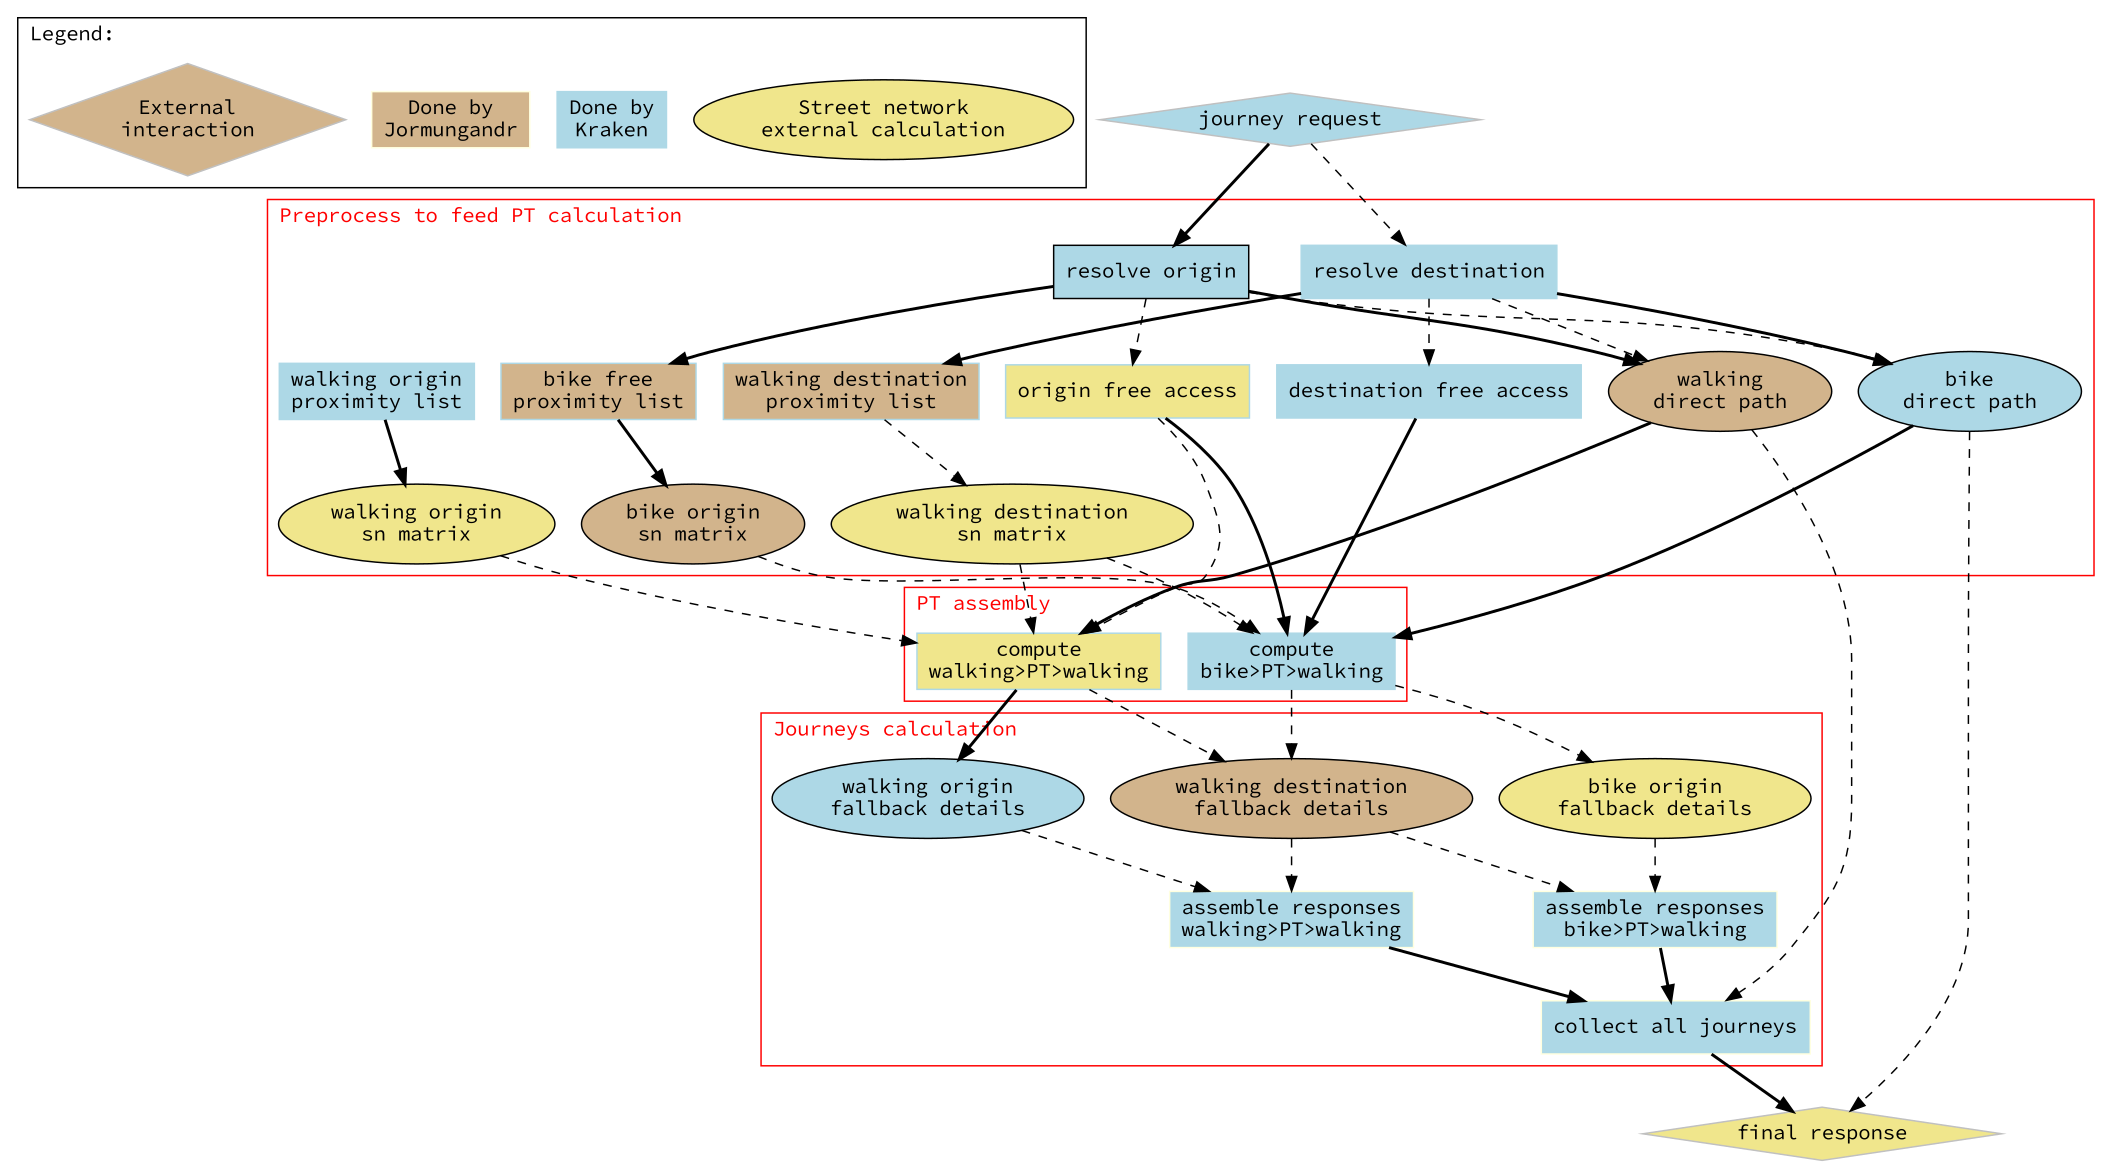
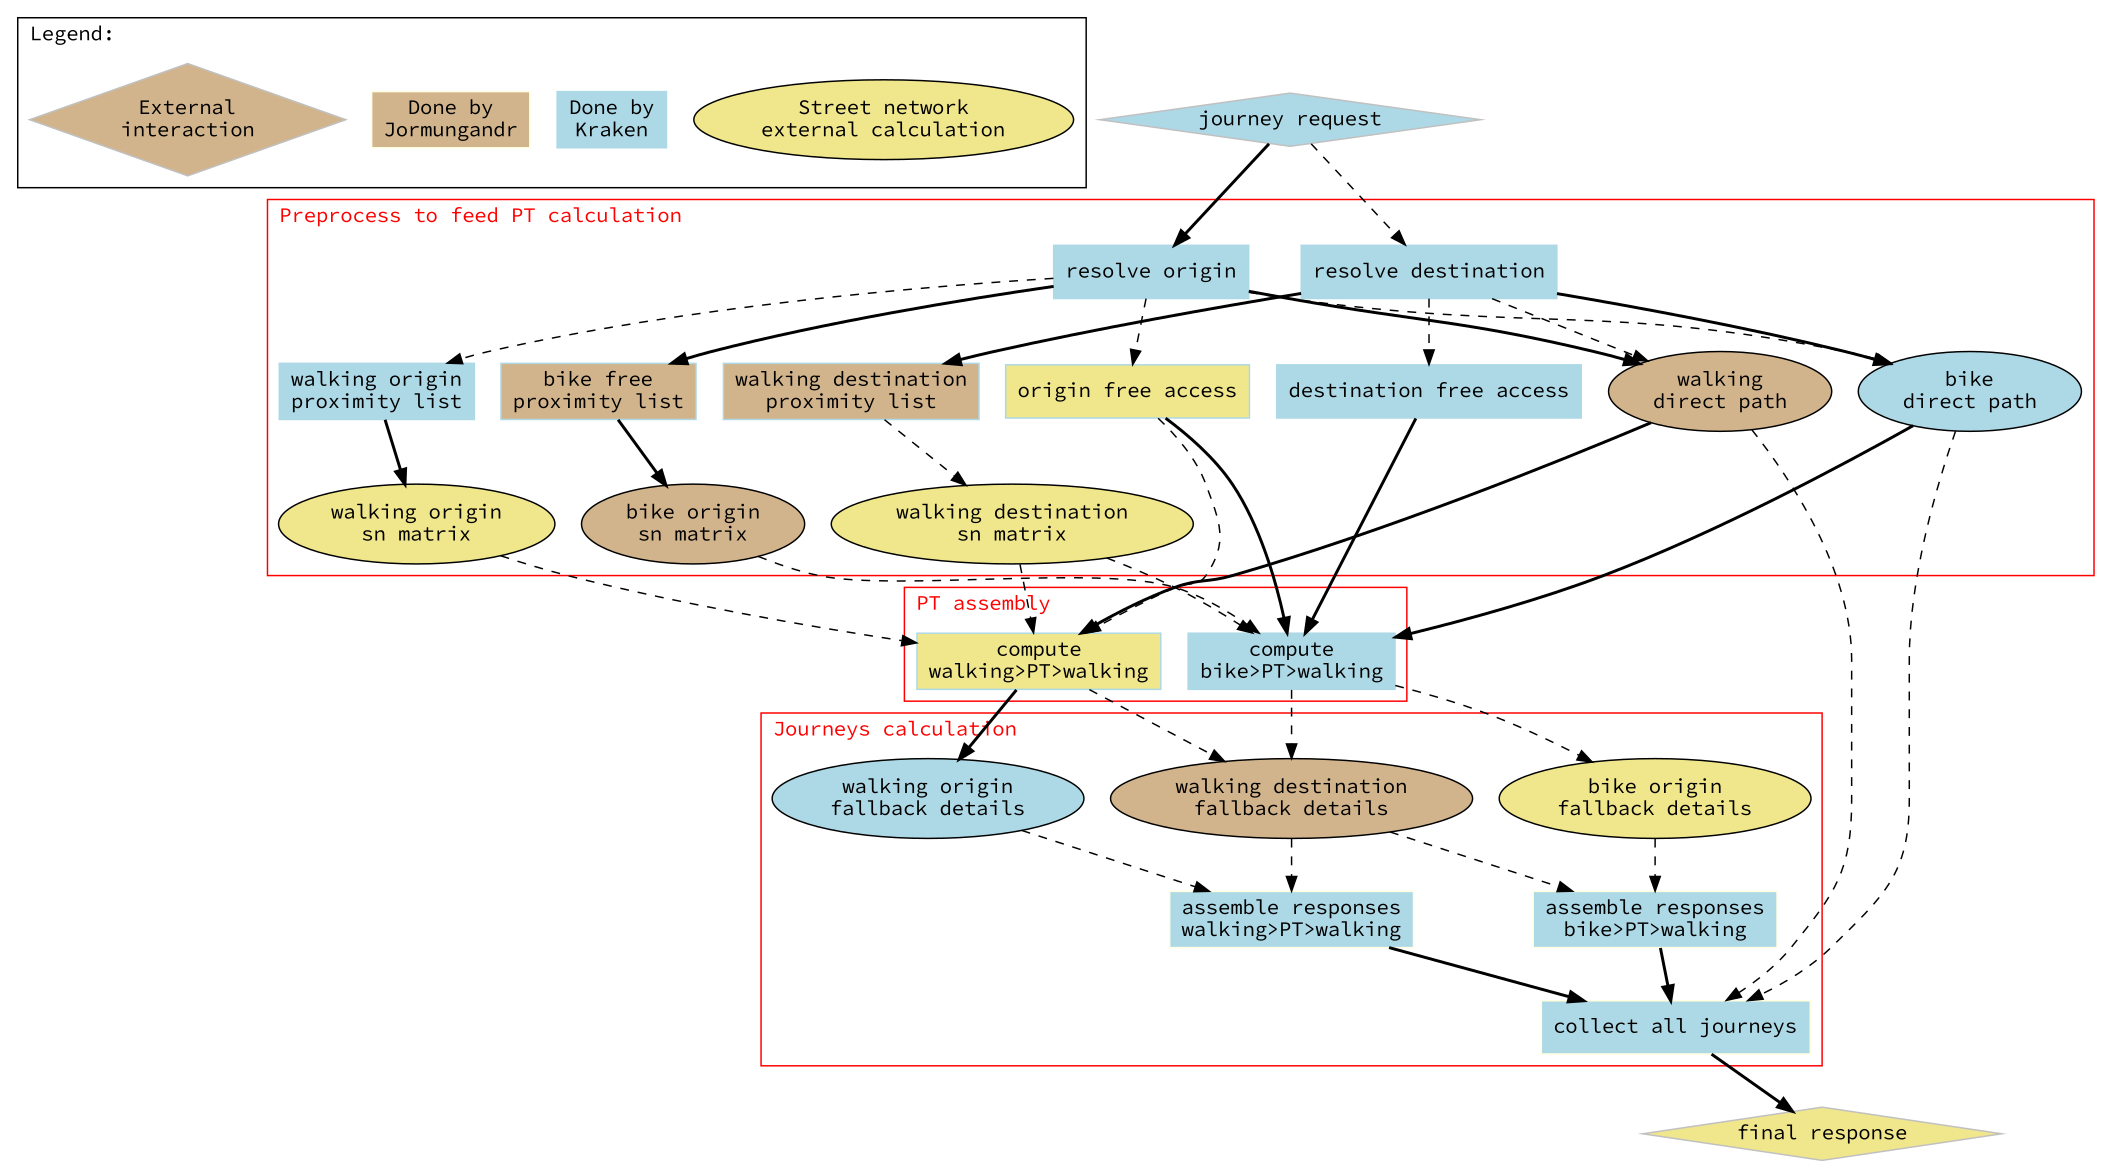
(1151, 272) -> (1151, 272)
none -> (756, 306)
(1968, 784) -> (1909, 742)
